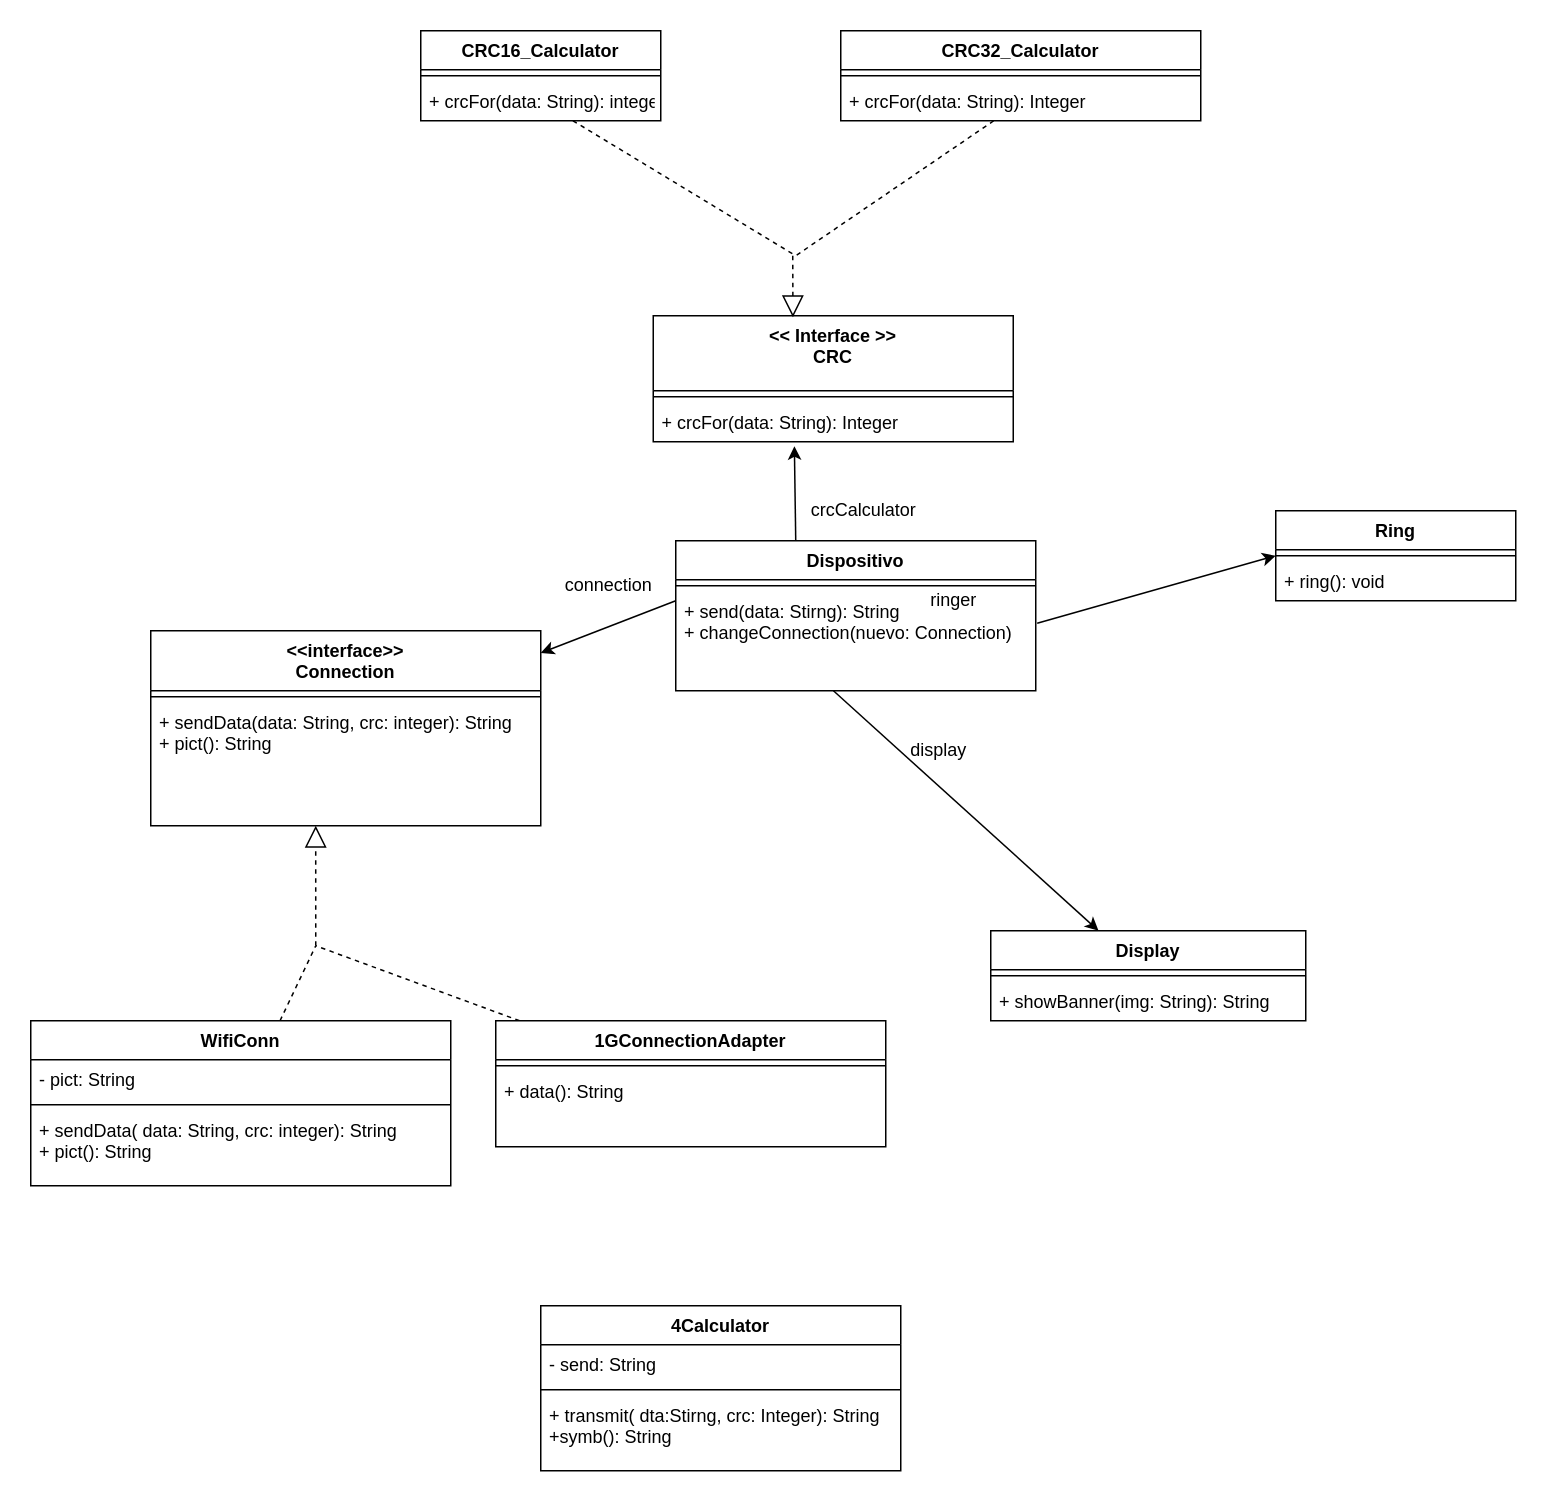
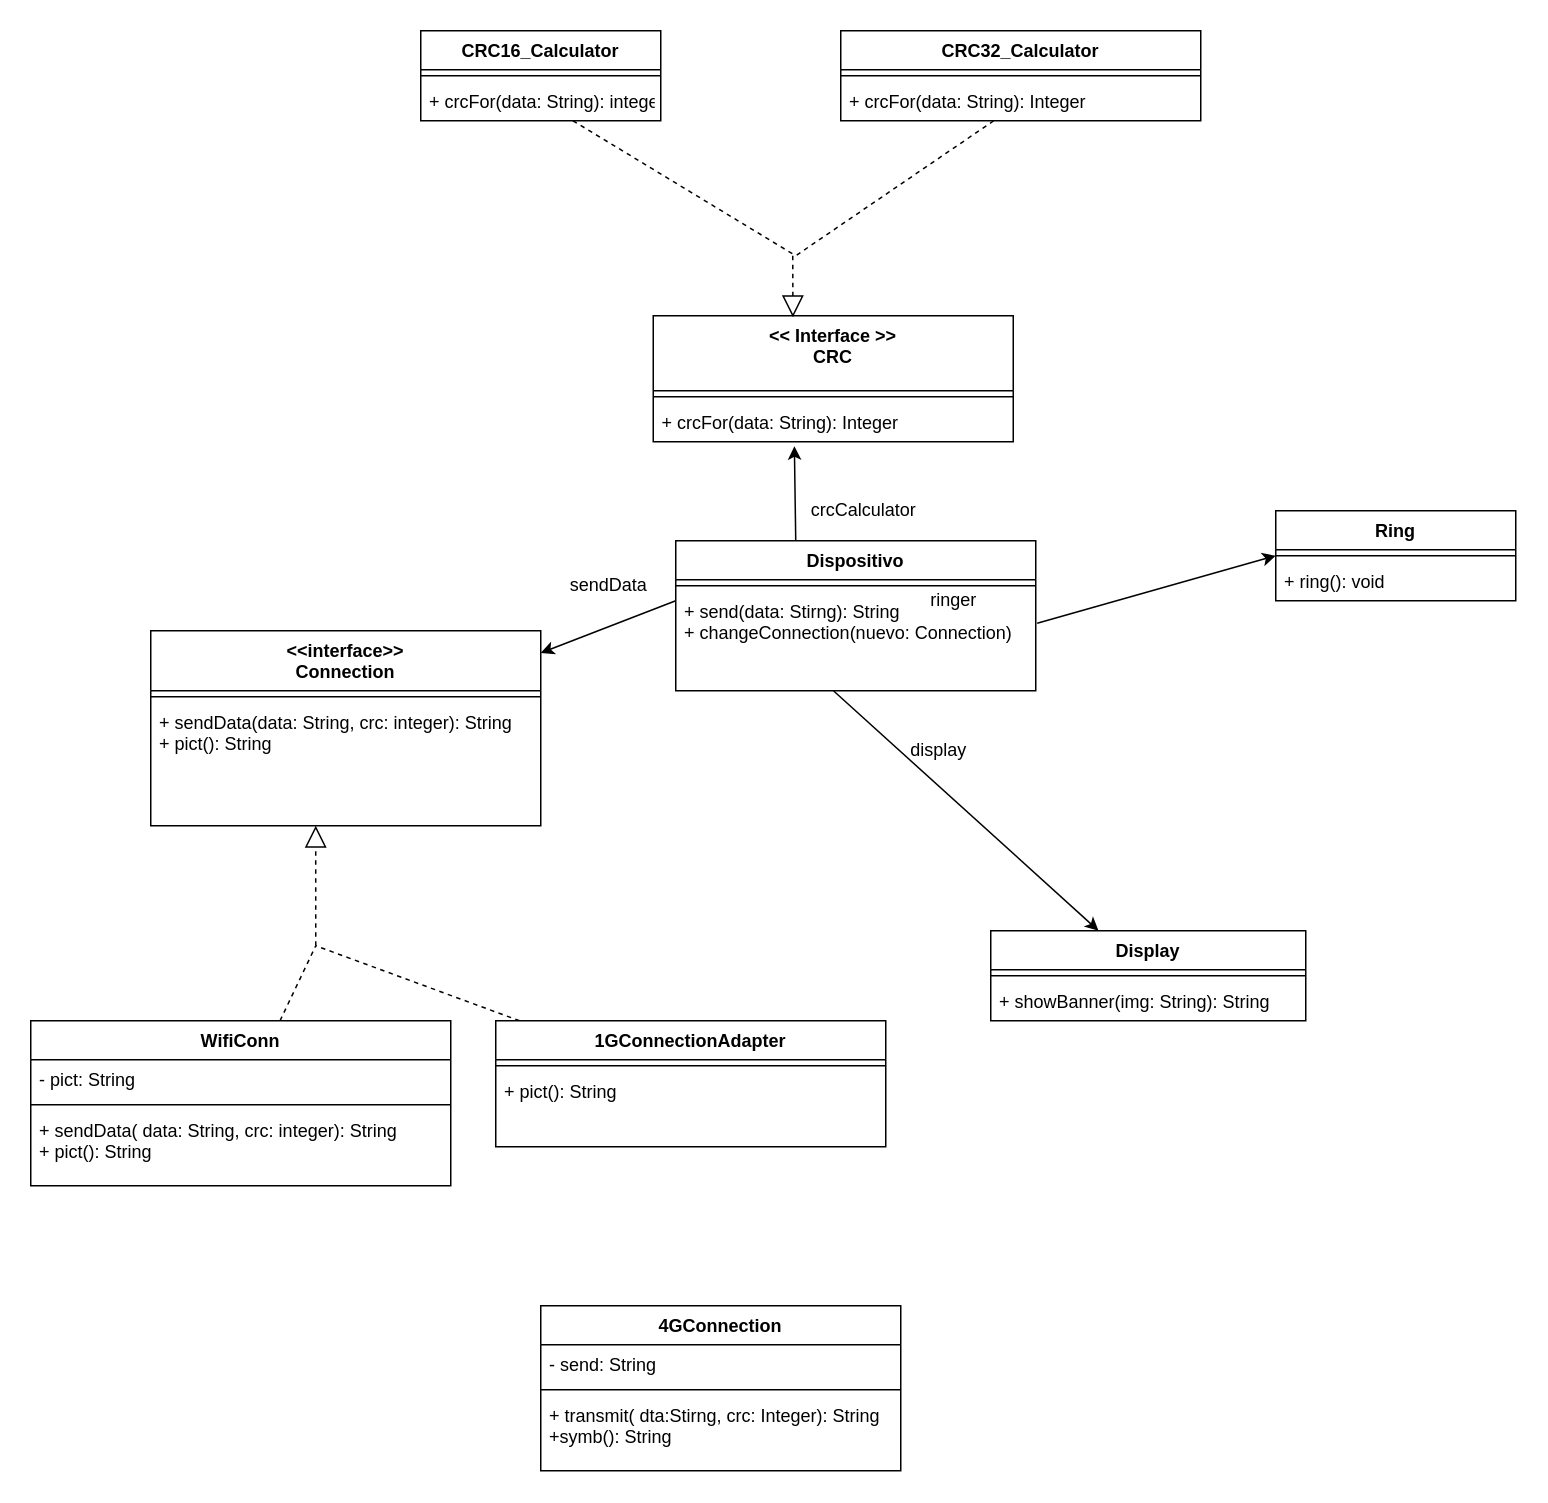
(609, 586) -> (609, 586)
(575, 1092) -> (573, 1092)
(720, 1326) -> (720, 1326)
